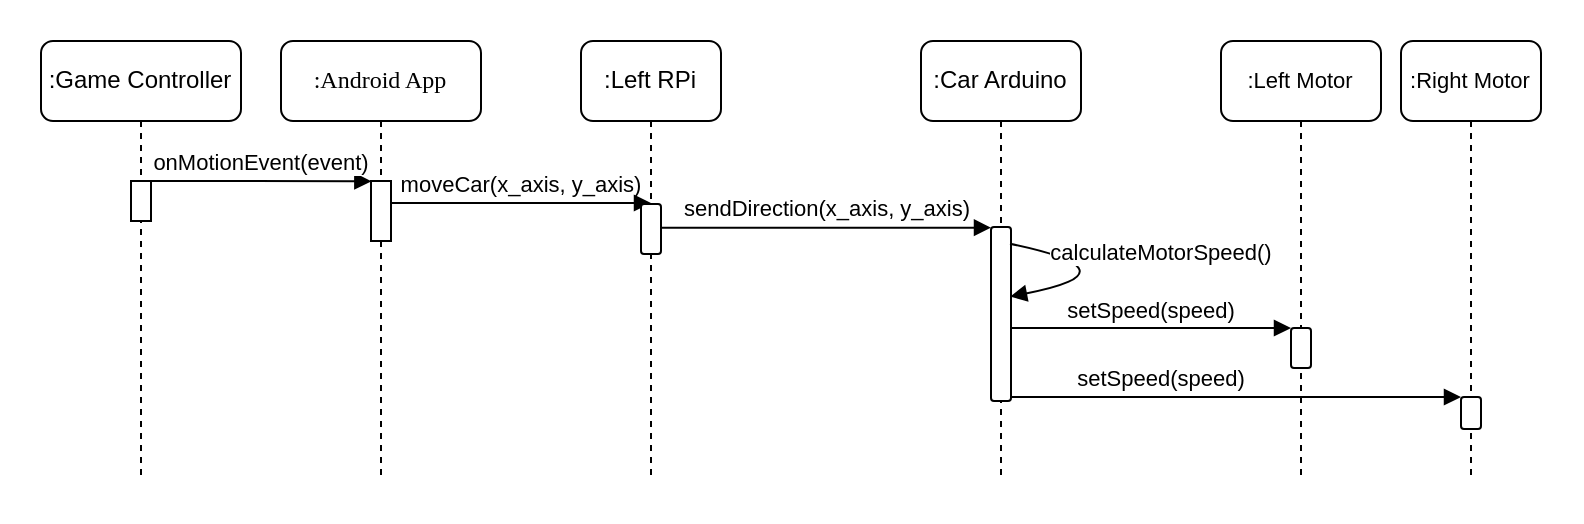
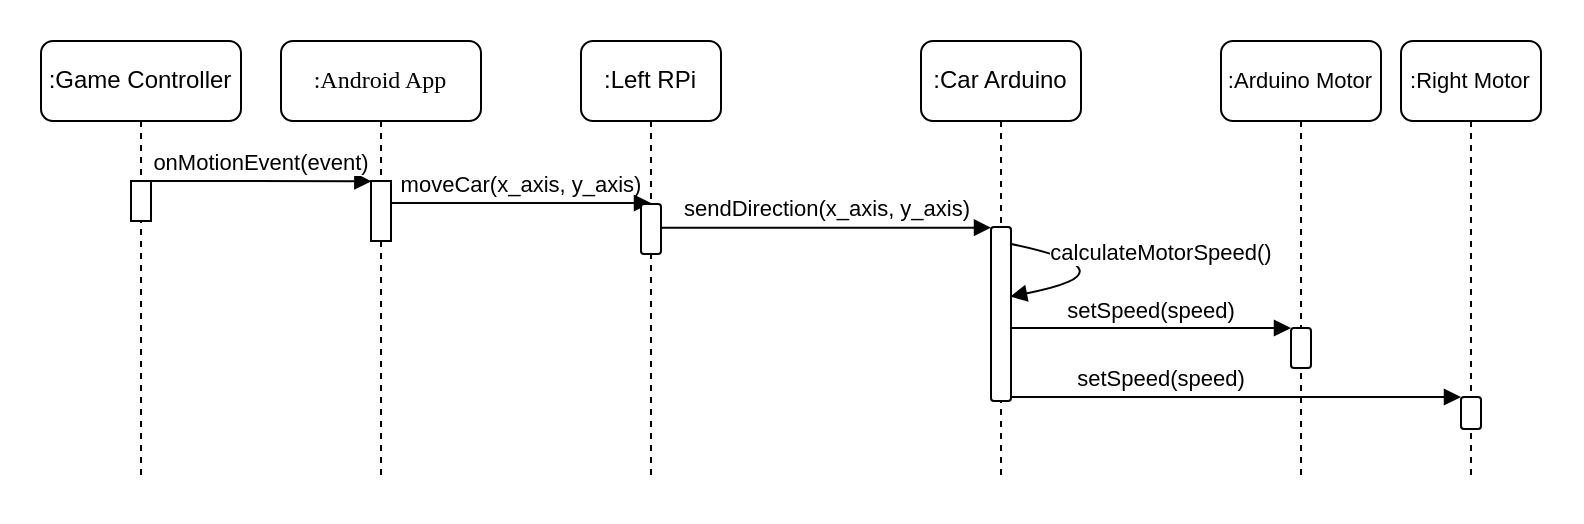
(1301, 81) -> (1301, 81)
